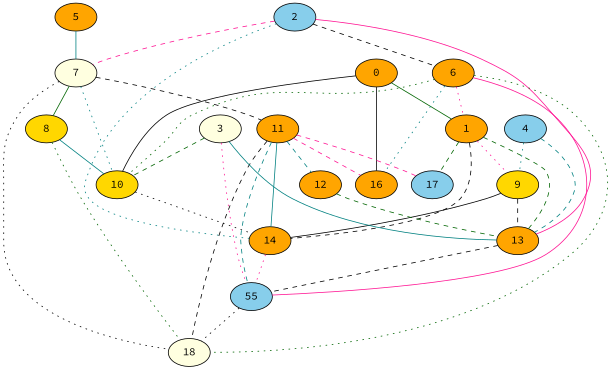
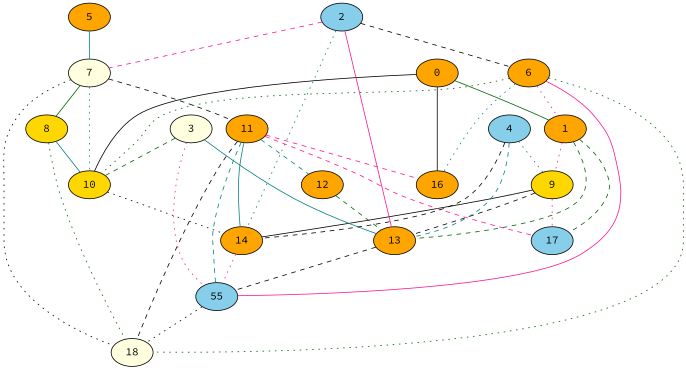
(460, 199) -> (400, 220)
none -> (552, 209)
